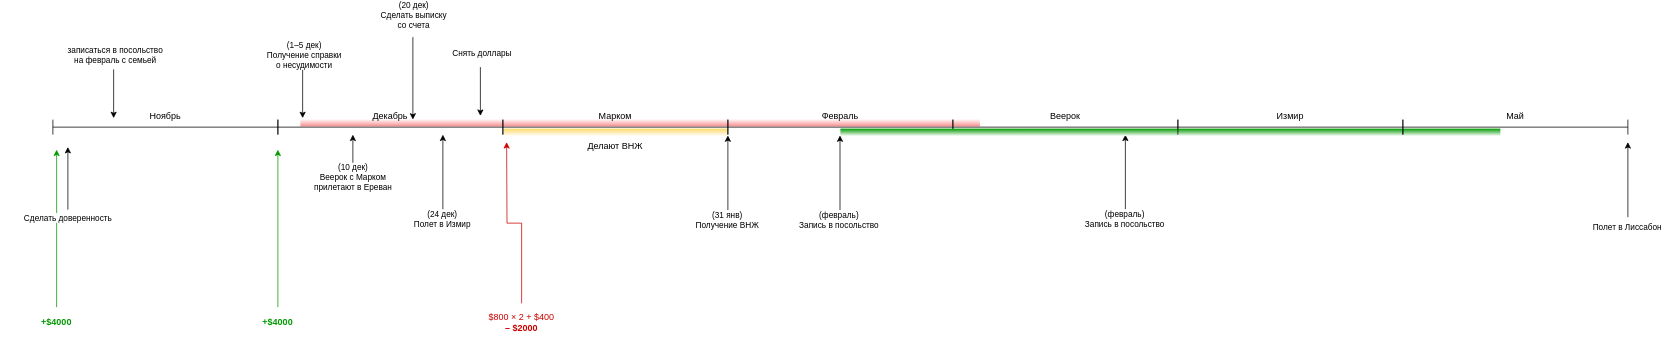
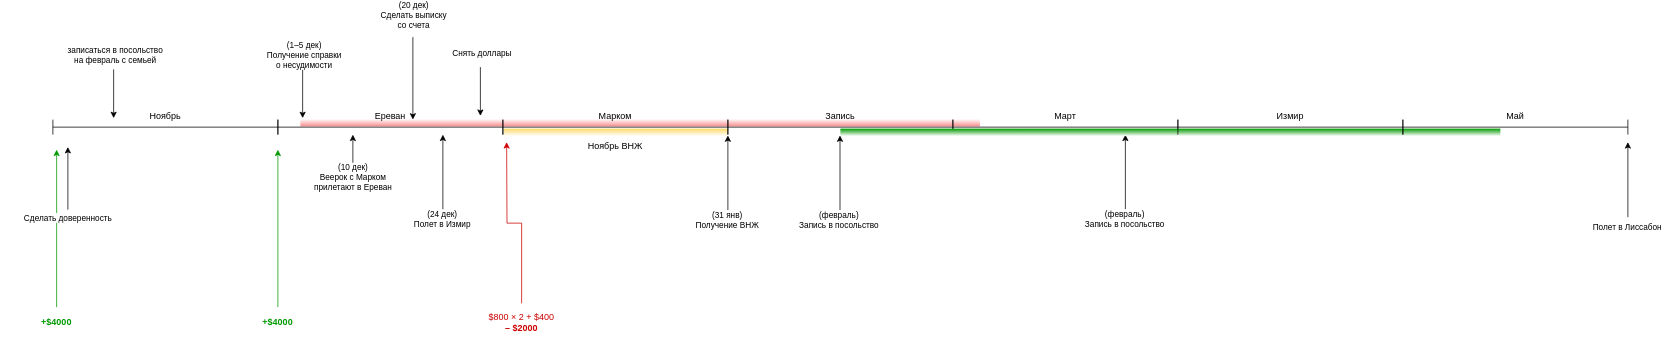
(390, 116) -> (390, 116)
(840, 116) -> (840, 116)
(1065, 116) -> (1065, 116)
(615, 147) -> (615, 147)
